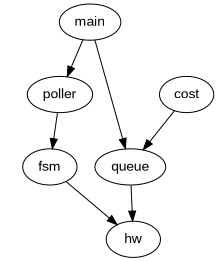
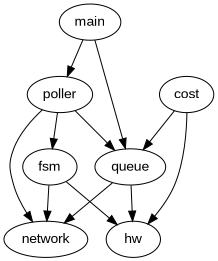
none -> (91, 127)
none -> (180, 168)
none -> (46, 239)
